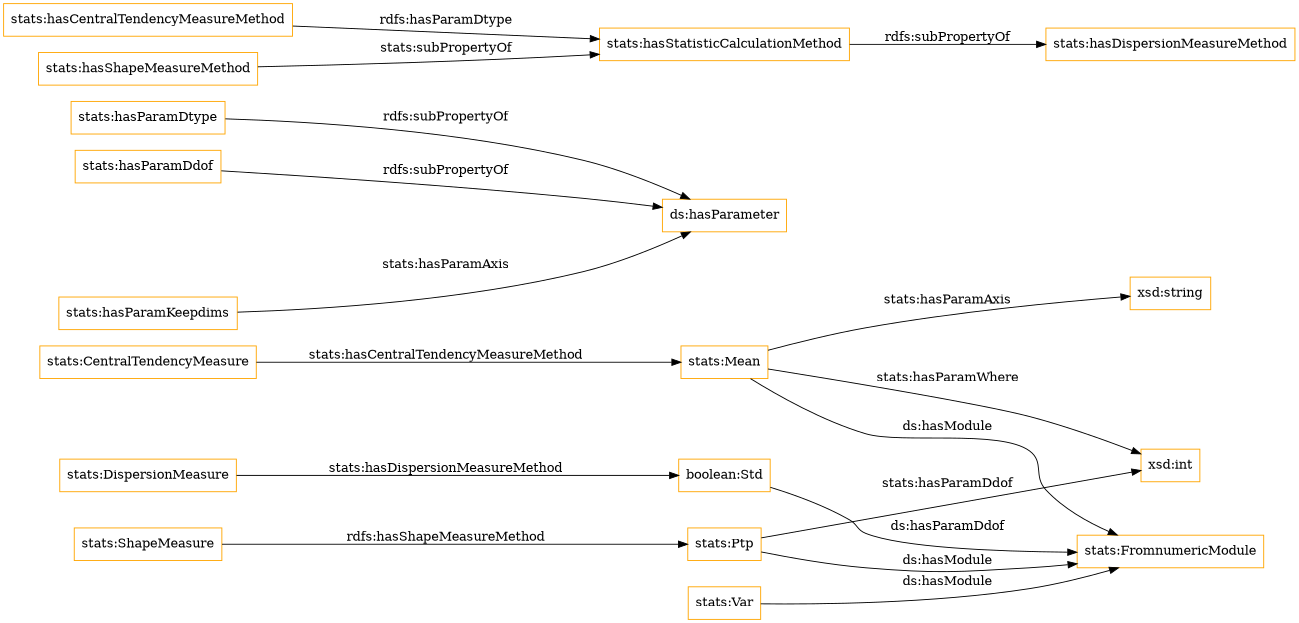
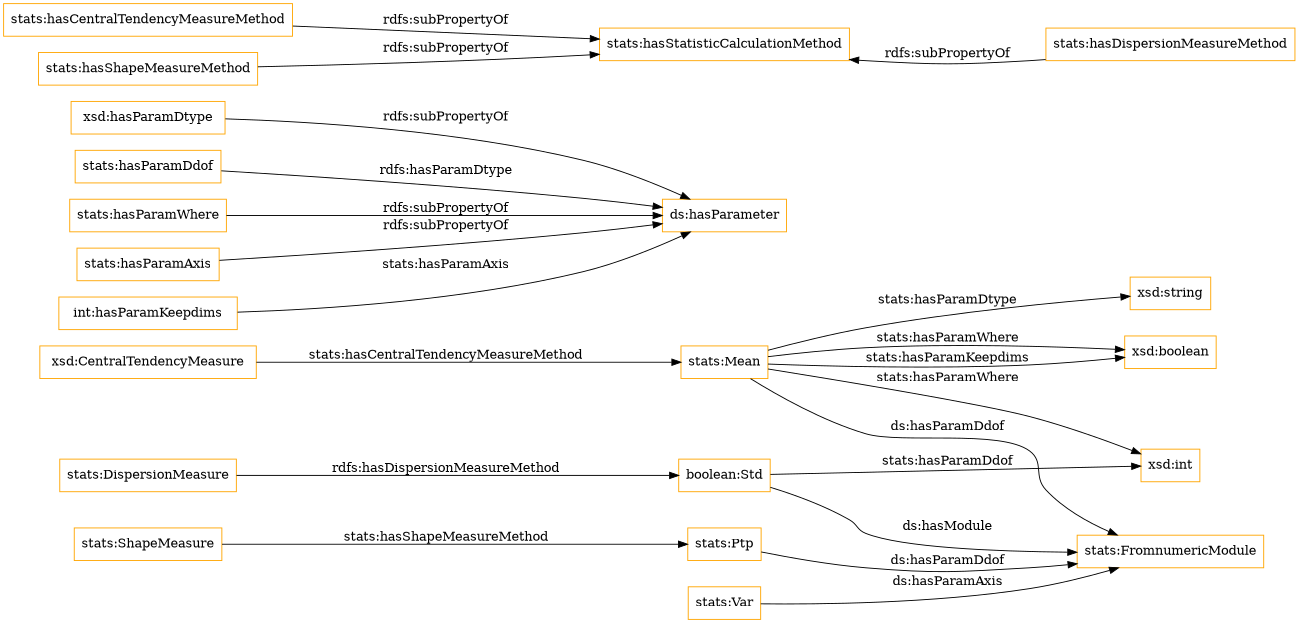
(446, 20) -> (446, 20)
(943, 44) -> (952, 64)
(446, 48) -> (446, 48)
(148, 118) -> (148, 118)
(446, 171) -> (446, 171)
none -> (148, 216)
none -> (148, 264)
(948, 300) -> (948, 300)
(148, 313) -> (148, 313)
none -> (1170, 352)
(148, 362) -> (148, 362)
(948, 427) -> (948, 427)
(446, 469) -> (446, 469)
(947, 505) -> (951, 470)
(948, 527) -> (948, 527)
(446, 537) -> (446, 537)
(948, 561) -> (948, 561)
(948, 582) -> (948, 582)
